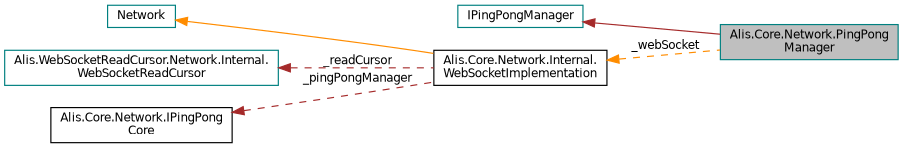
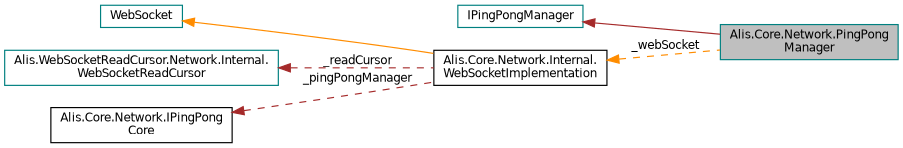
(142, 16) -> (142, 16)
